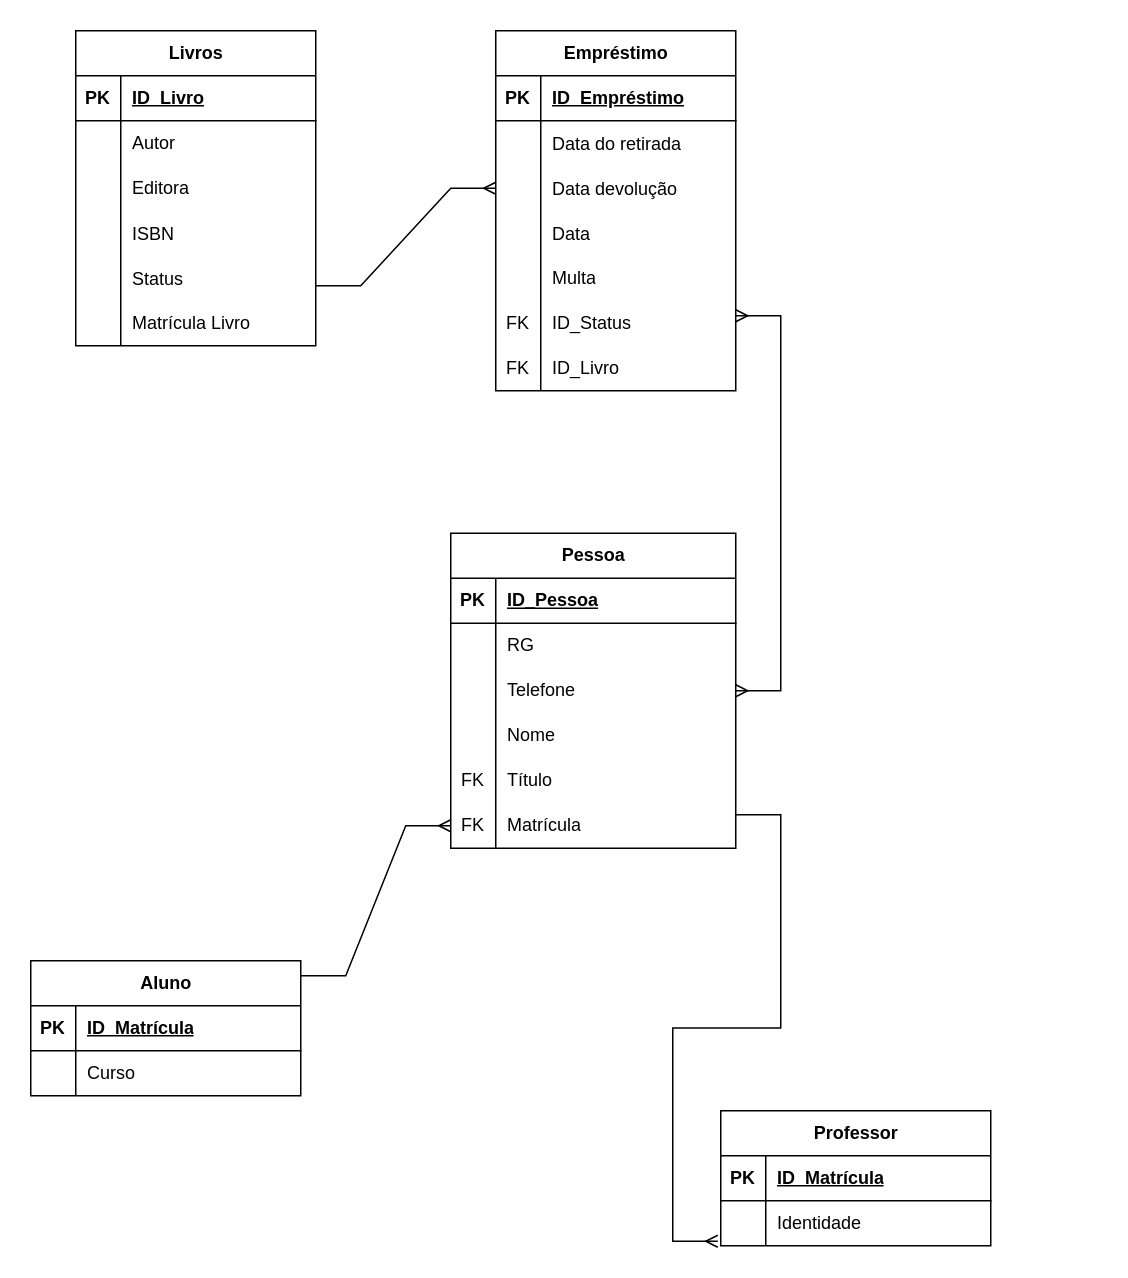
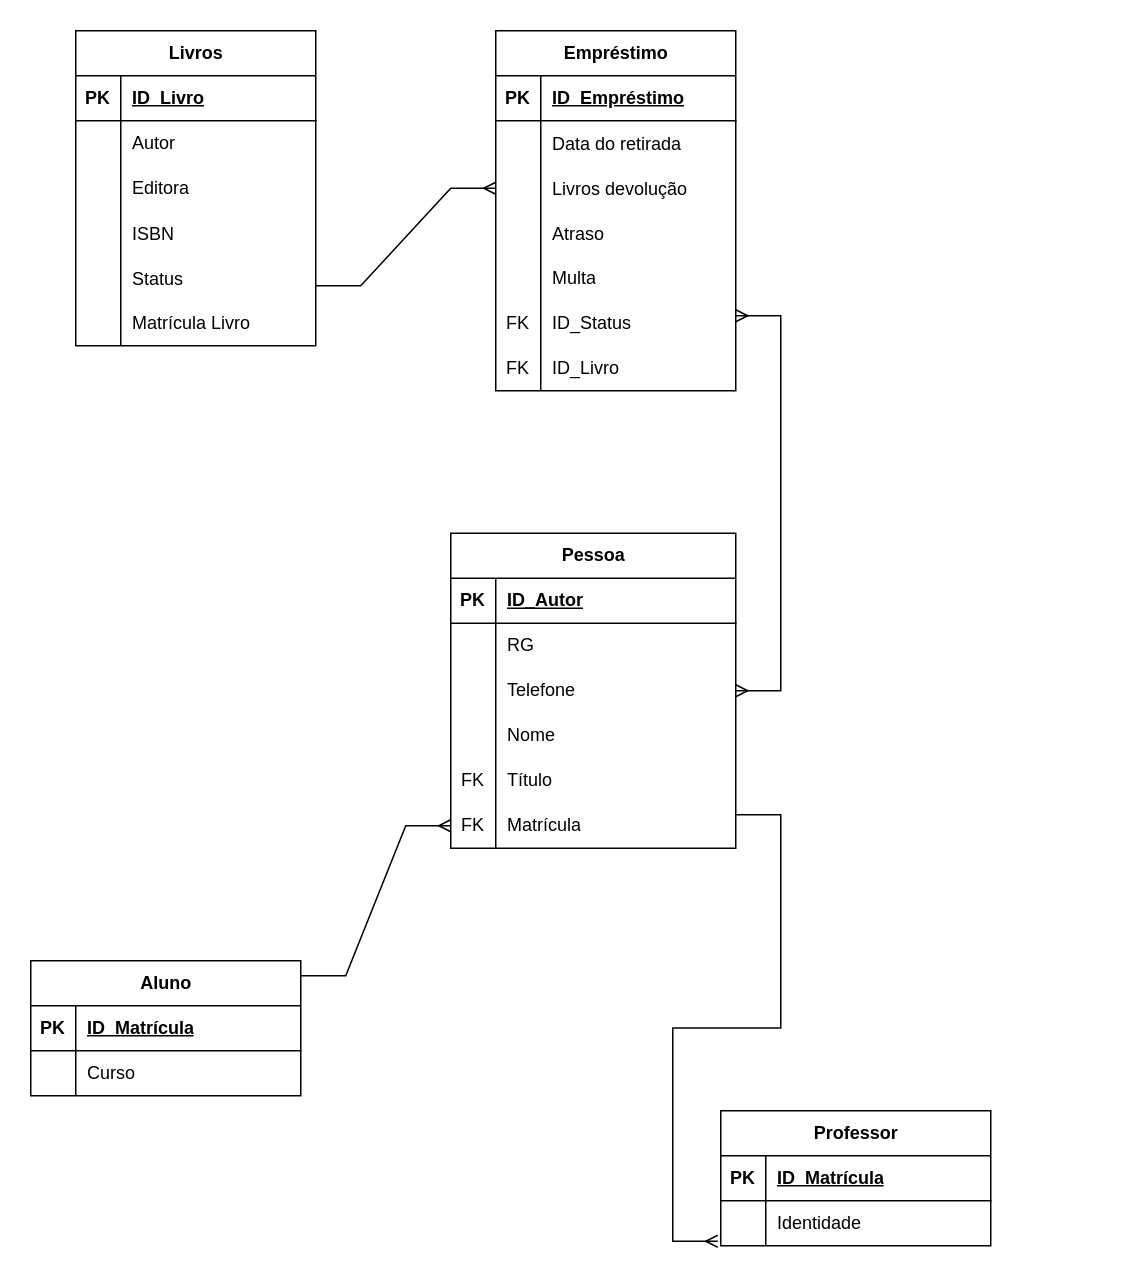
(618, 189) -> (626, 189)
(572, 234) -> (582, 234)
(553, 601) -> (548, 601)
